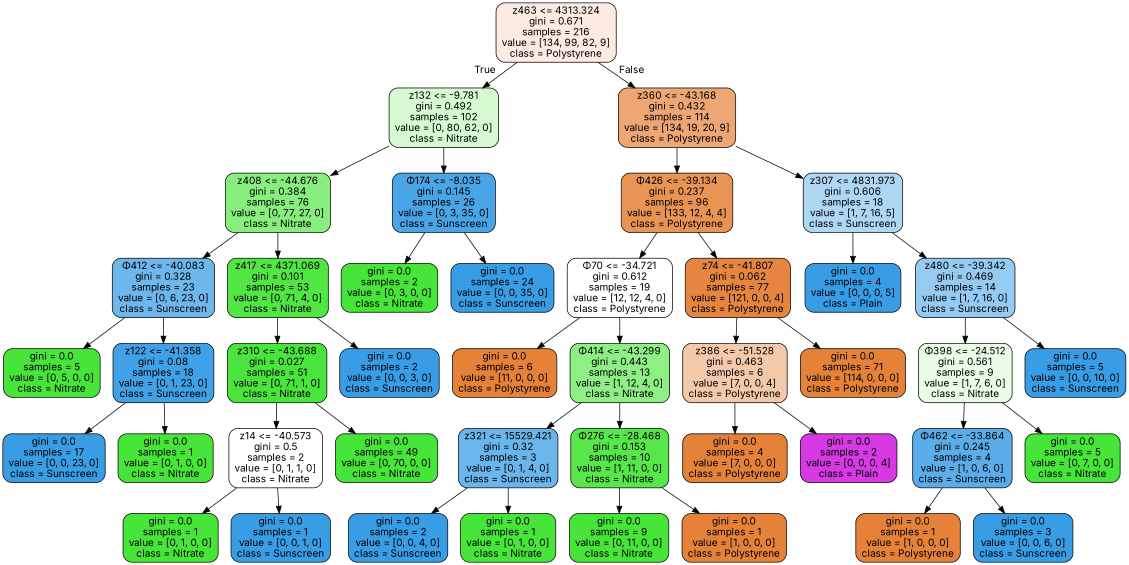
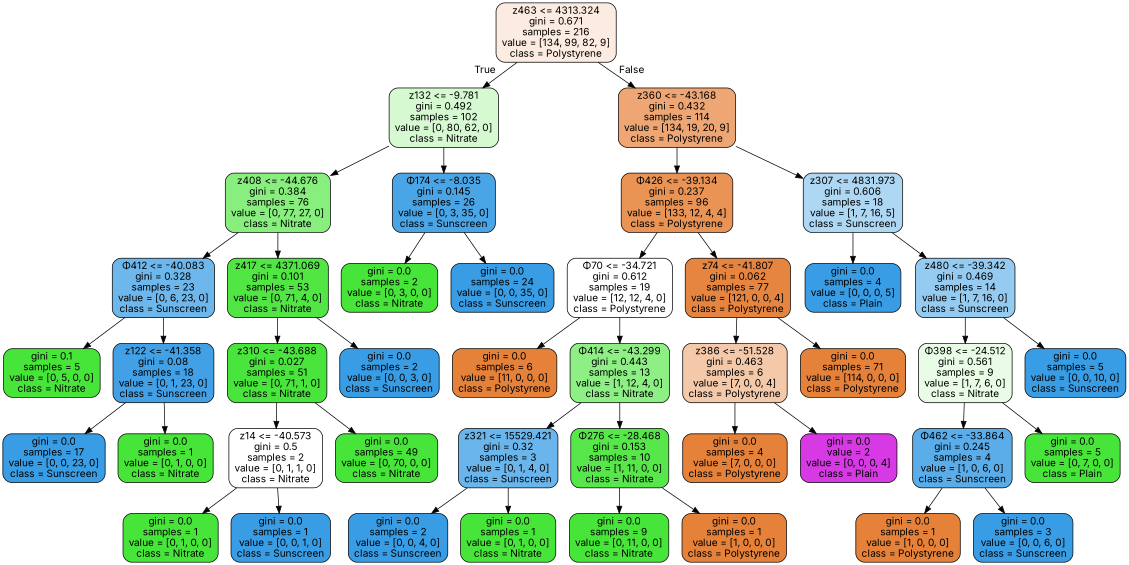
(52, 373) -> (52, 373)
(849, 458) -> (849, 458)
(1073, 458) -> (1073, 458)
